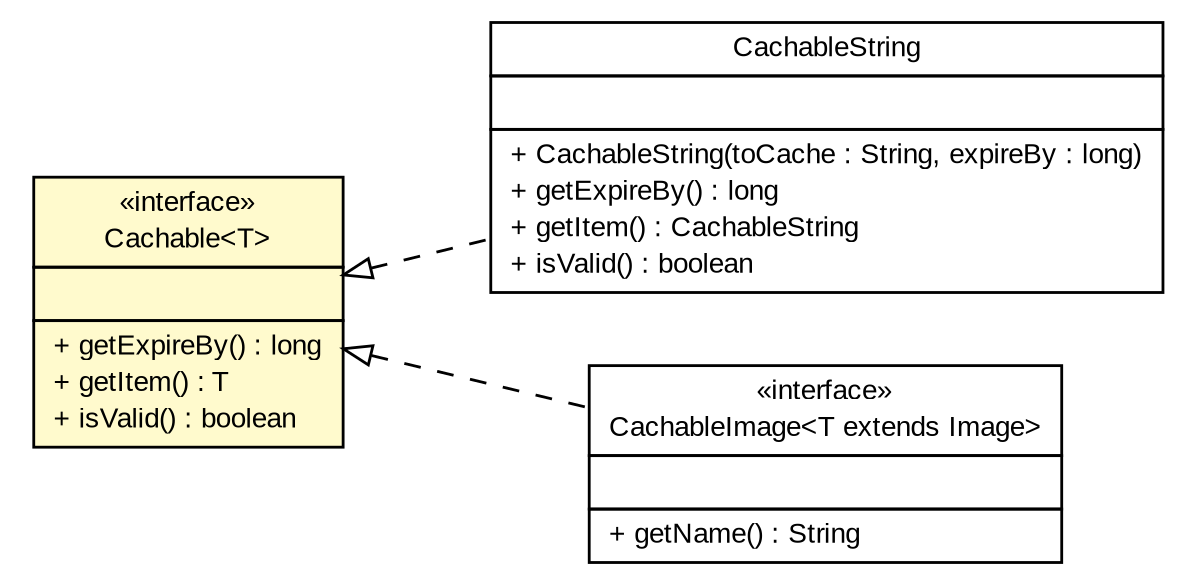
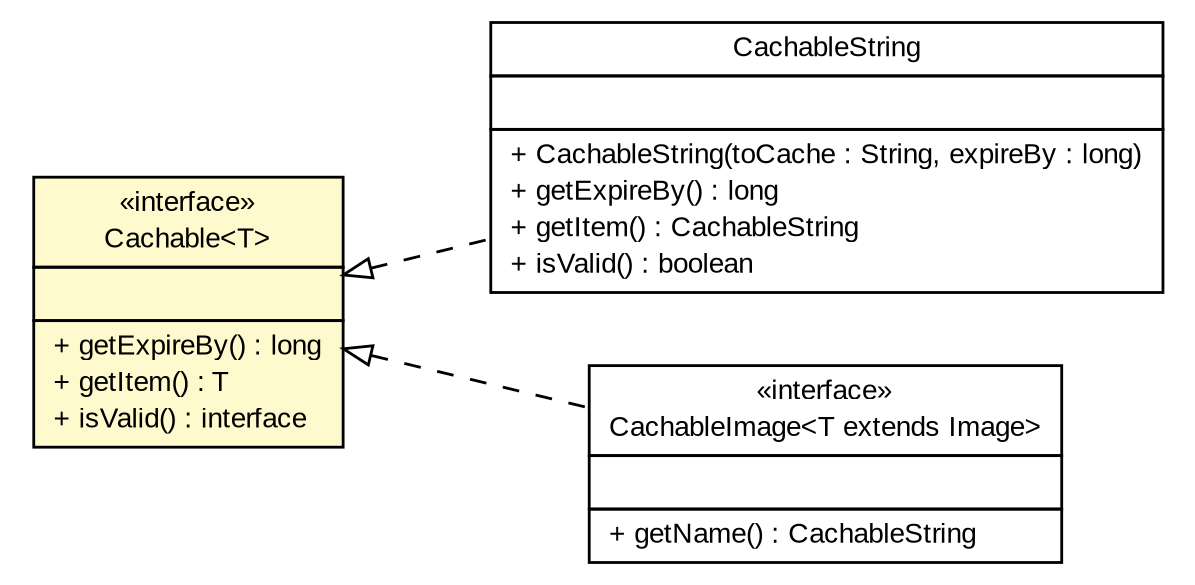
(176, 419) -> (181, 419)
(735, 534) -> (793, 534)
